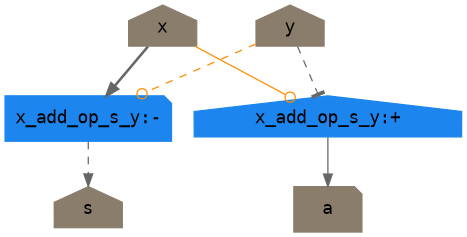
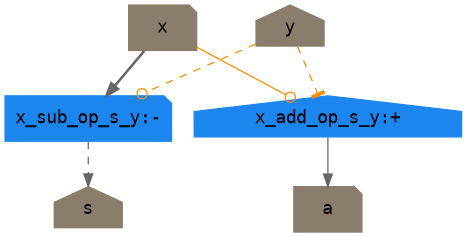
(163, 28) -> (163, 28)
(307, 69) -> (307, 69)
(88, 119) -> (88, 119)
